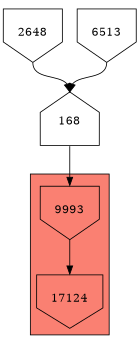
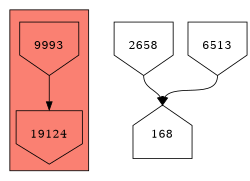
(33, 33) -> (144, 46)
(70, 162) -> none
(70, 299) -> (49, 135)
